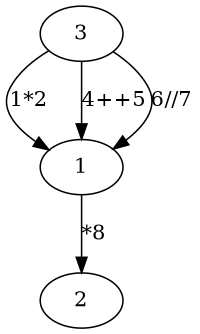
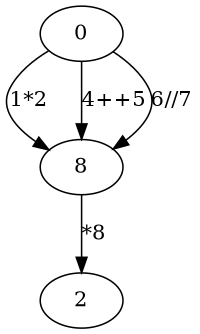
(82, 34) -> (82, 34)
(82, 167) -> (82, 167)
